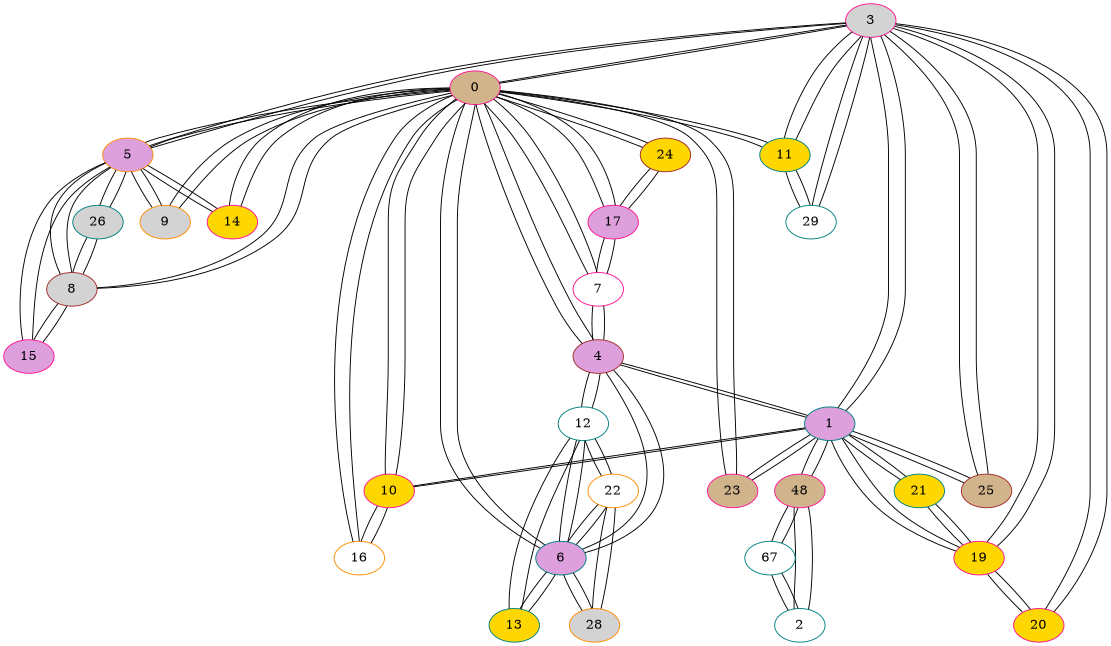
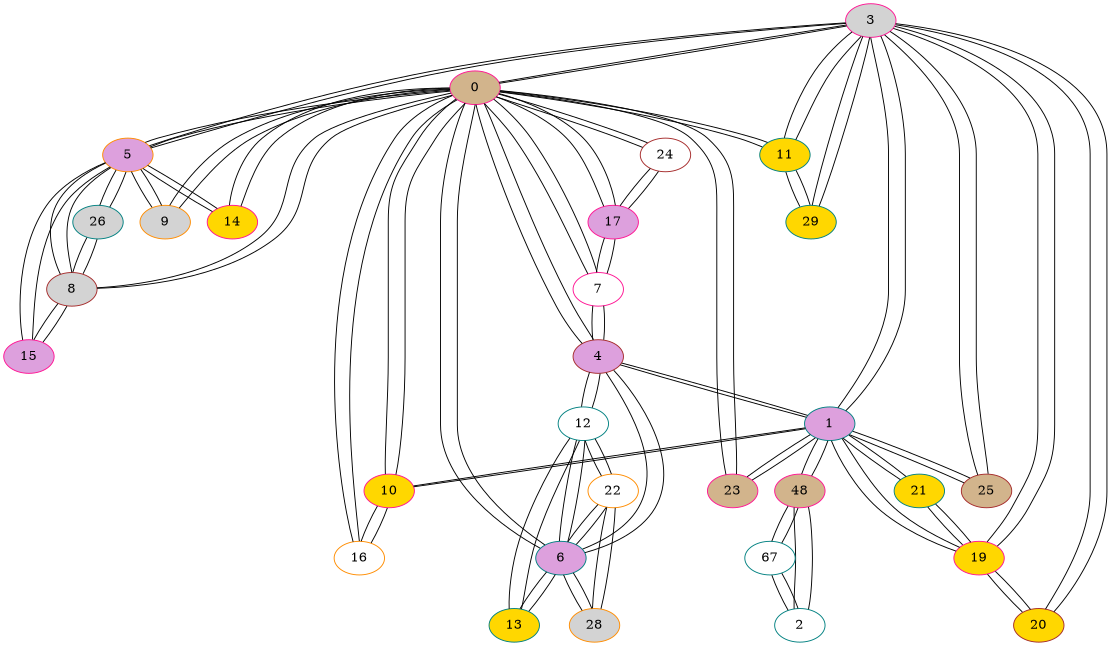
(665, 155) -> (665, 155)
(811, 222) -> (811, 222)
(1039, 625) -> (1039, 625)
